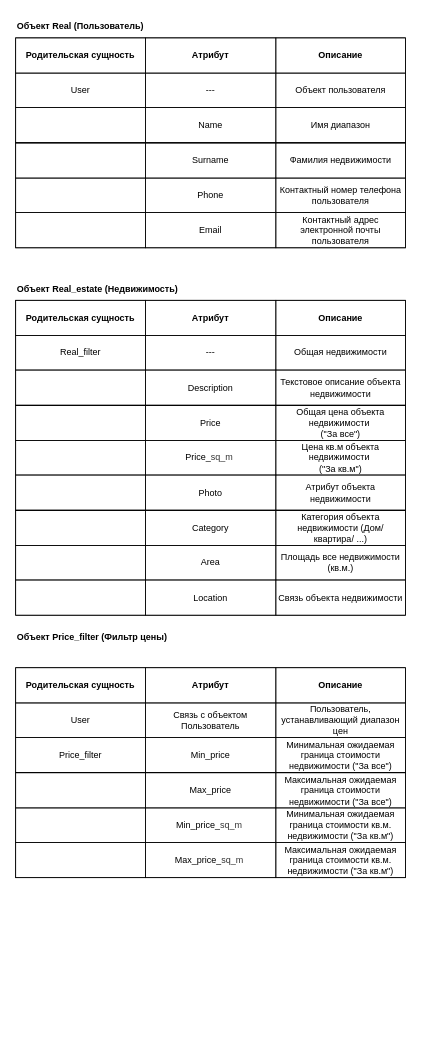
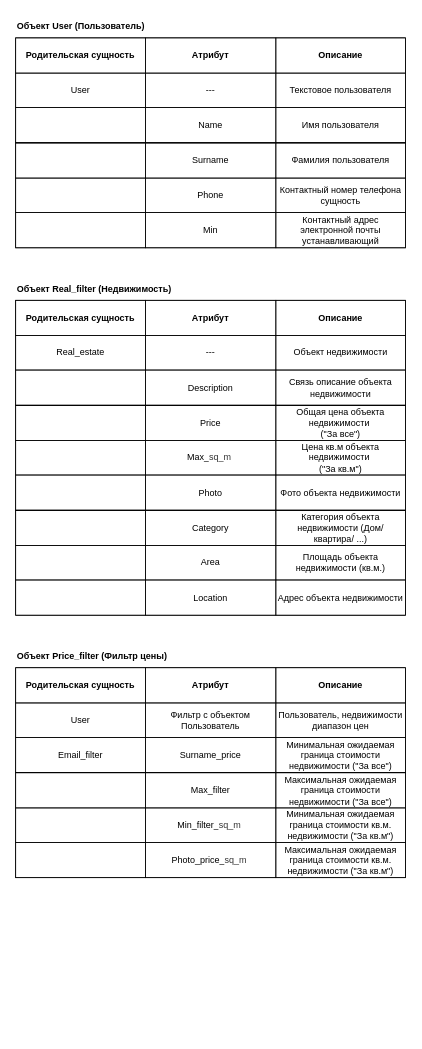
(79, 27) -> (80, 27)
(341, 90) -> (341, 90)
(341, 126) -> (341, 126)
(341, 161) -> (341, 161)
(341, 195) -> (341, 195)
(210, 231) -> (210, 231)
(341, 231) -> (341, 231)
(97, 289) -> (94, 289)
(80, 353) -> (80, 353)
(341, 353) -> (341, 353)
(341, 388) -> (341, 388)
(210, 458) -> (210, 458)
(341, 493) -> (341, 493)
(341, 563) -> (341, 563)
(341, 598) -> (341, 598)
(94, 638) -> (94, 657)
(210, 720) -> (210, 720)
(341, 720) -> (341, 720)
(80, 756) -> (80, 756)
(210, 756) -> (210, 756)
(210, 791) -> (210, 791)
(210, 825) -> (210, 825)
(210, 861) -> (210, 861)
